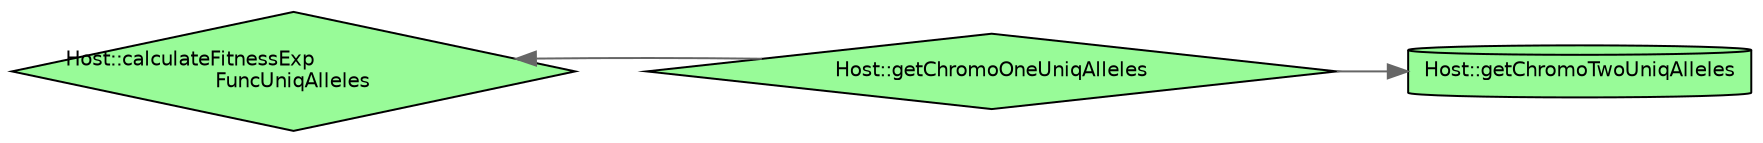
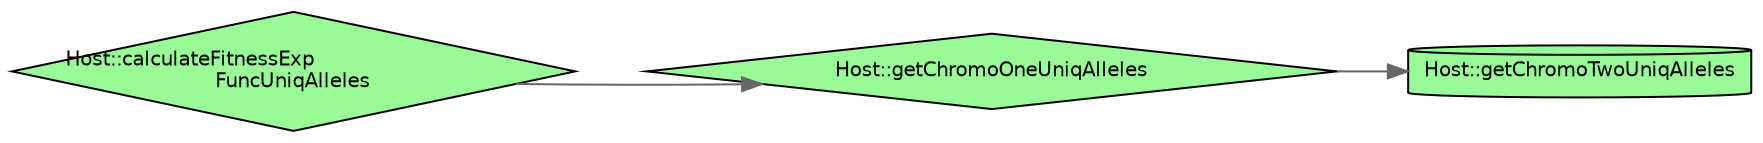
(649, 58) -> (629, 85)
